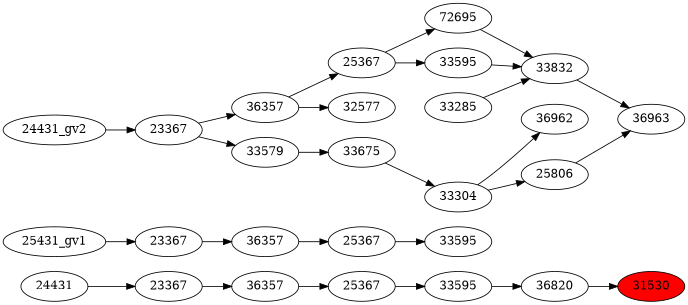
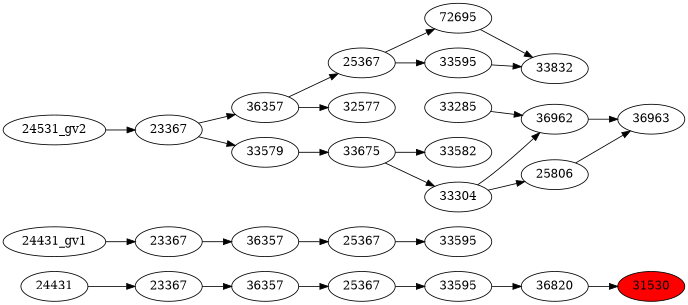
(503, 90) -> (502, 113)
(599, 92) -> (599, 119)
(54, 130) -> (54, 130)
none -> (458, 152)
(54, 242) -> (54, 242)
